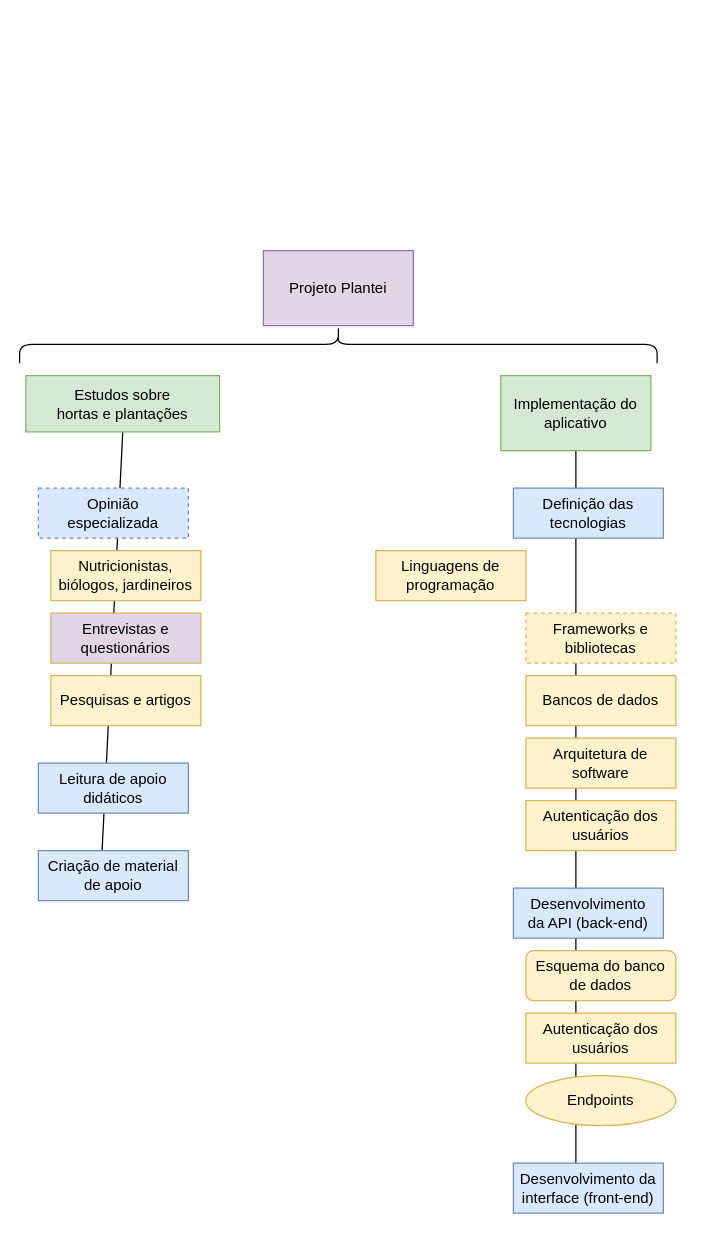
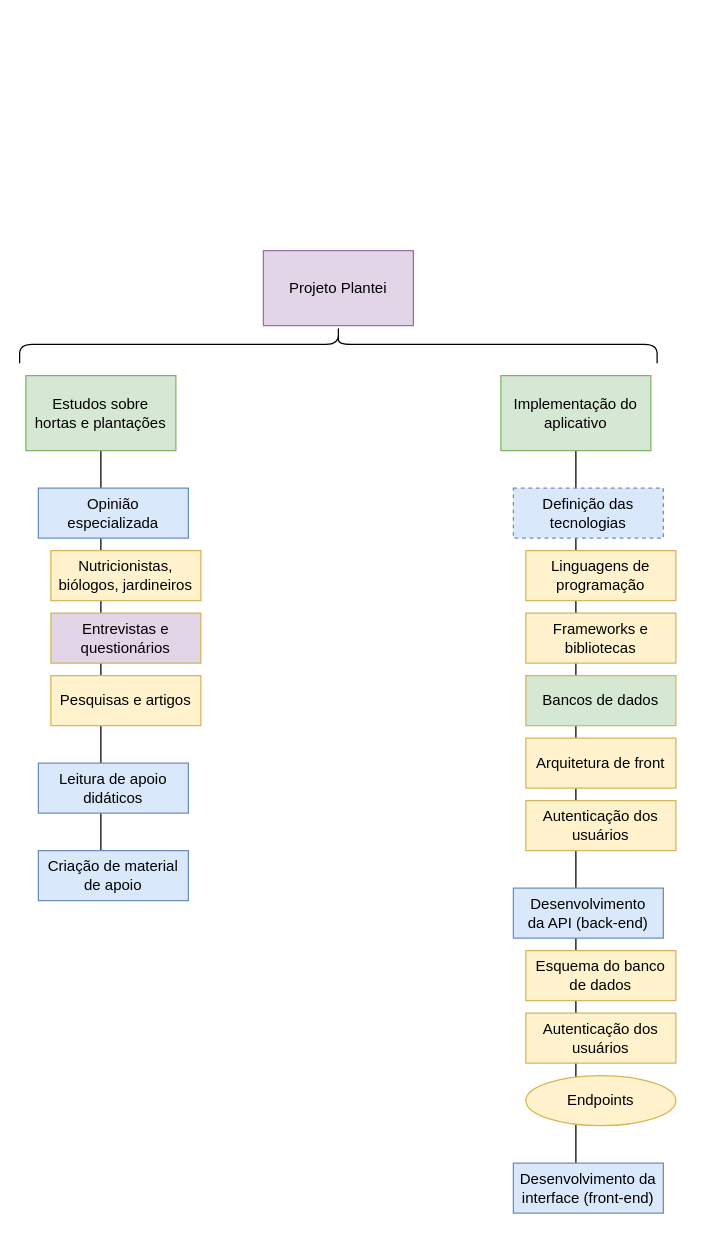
(123, 404) -> (101, 413)
(113, 513) -> (113, 513)
(588, 513) -> (588, 513)
(451, 576) -> (601, 576)
(601, 638) -> (601, 638)
(601, 701) -> (601, 701)
(601, 763) -> (601, 763)
(601, 976) -> (601, 976)
